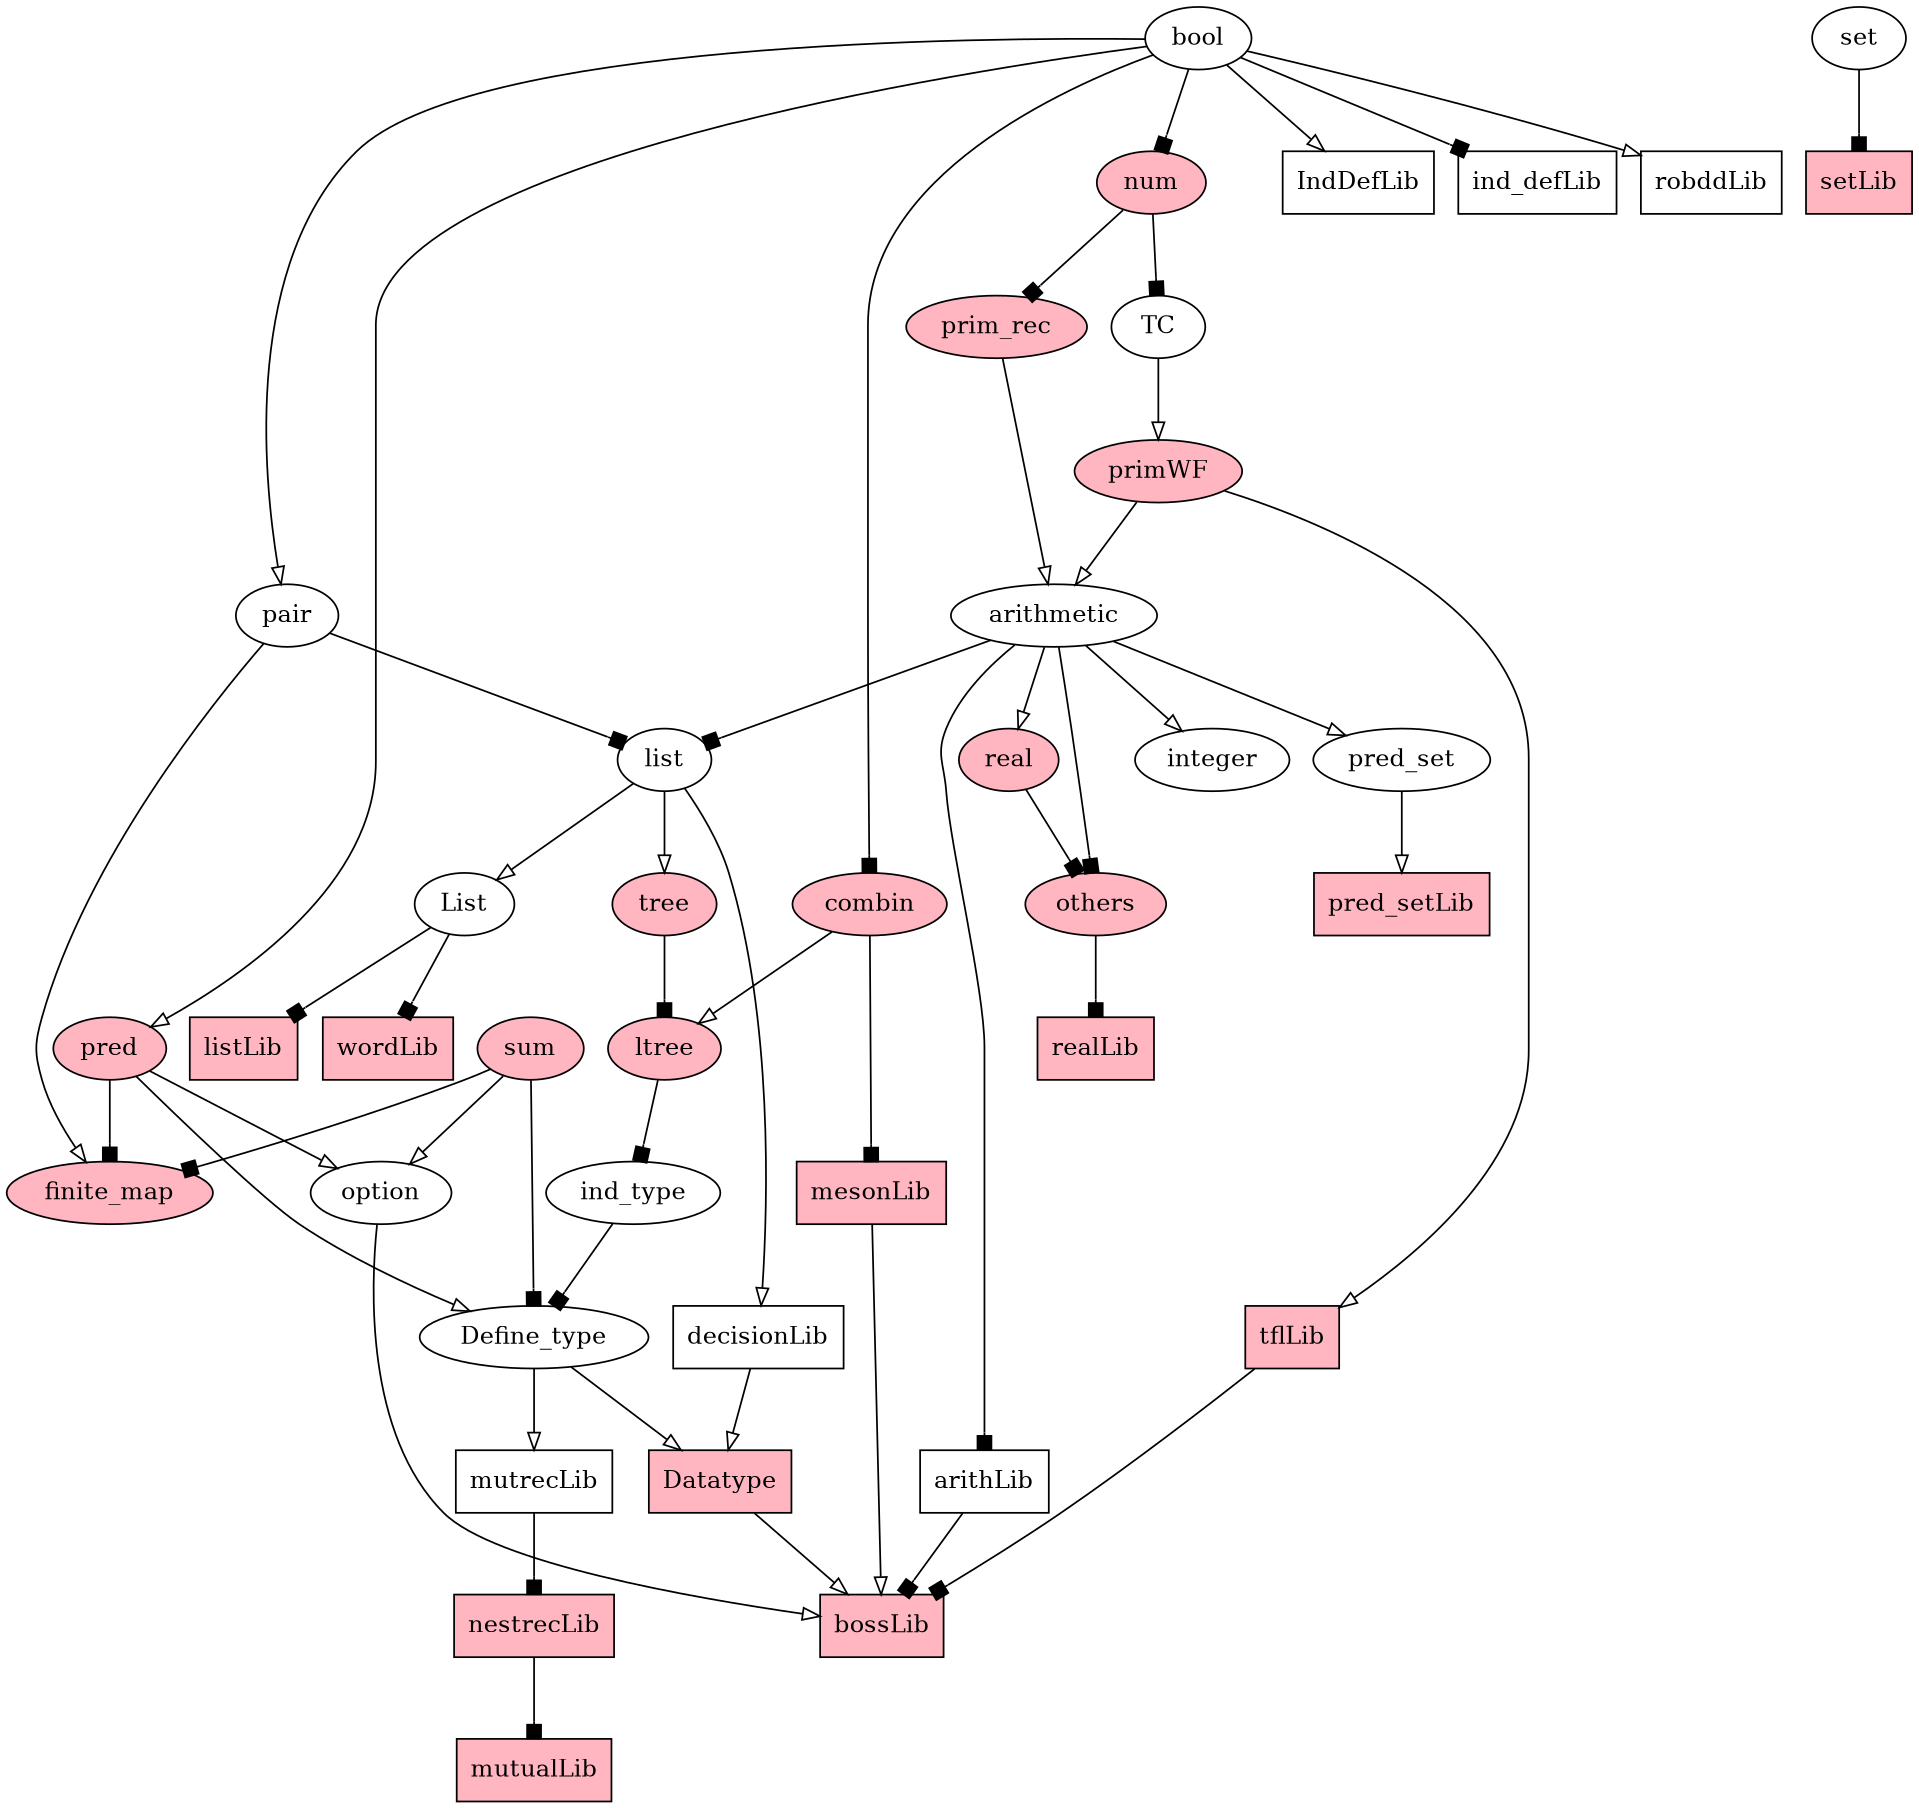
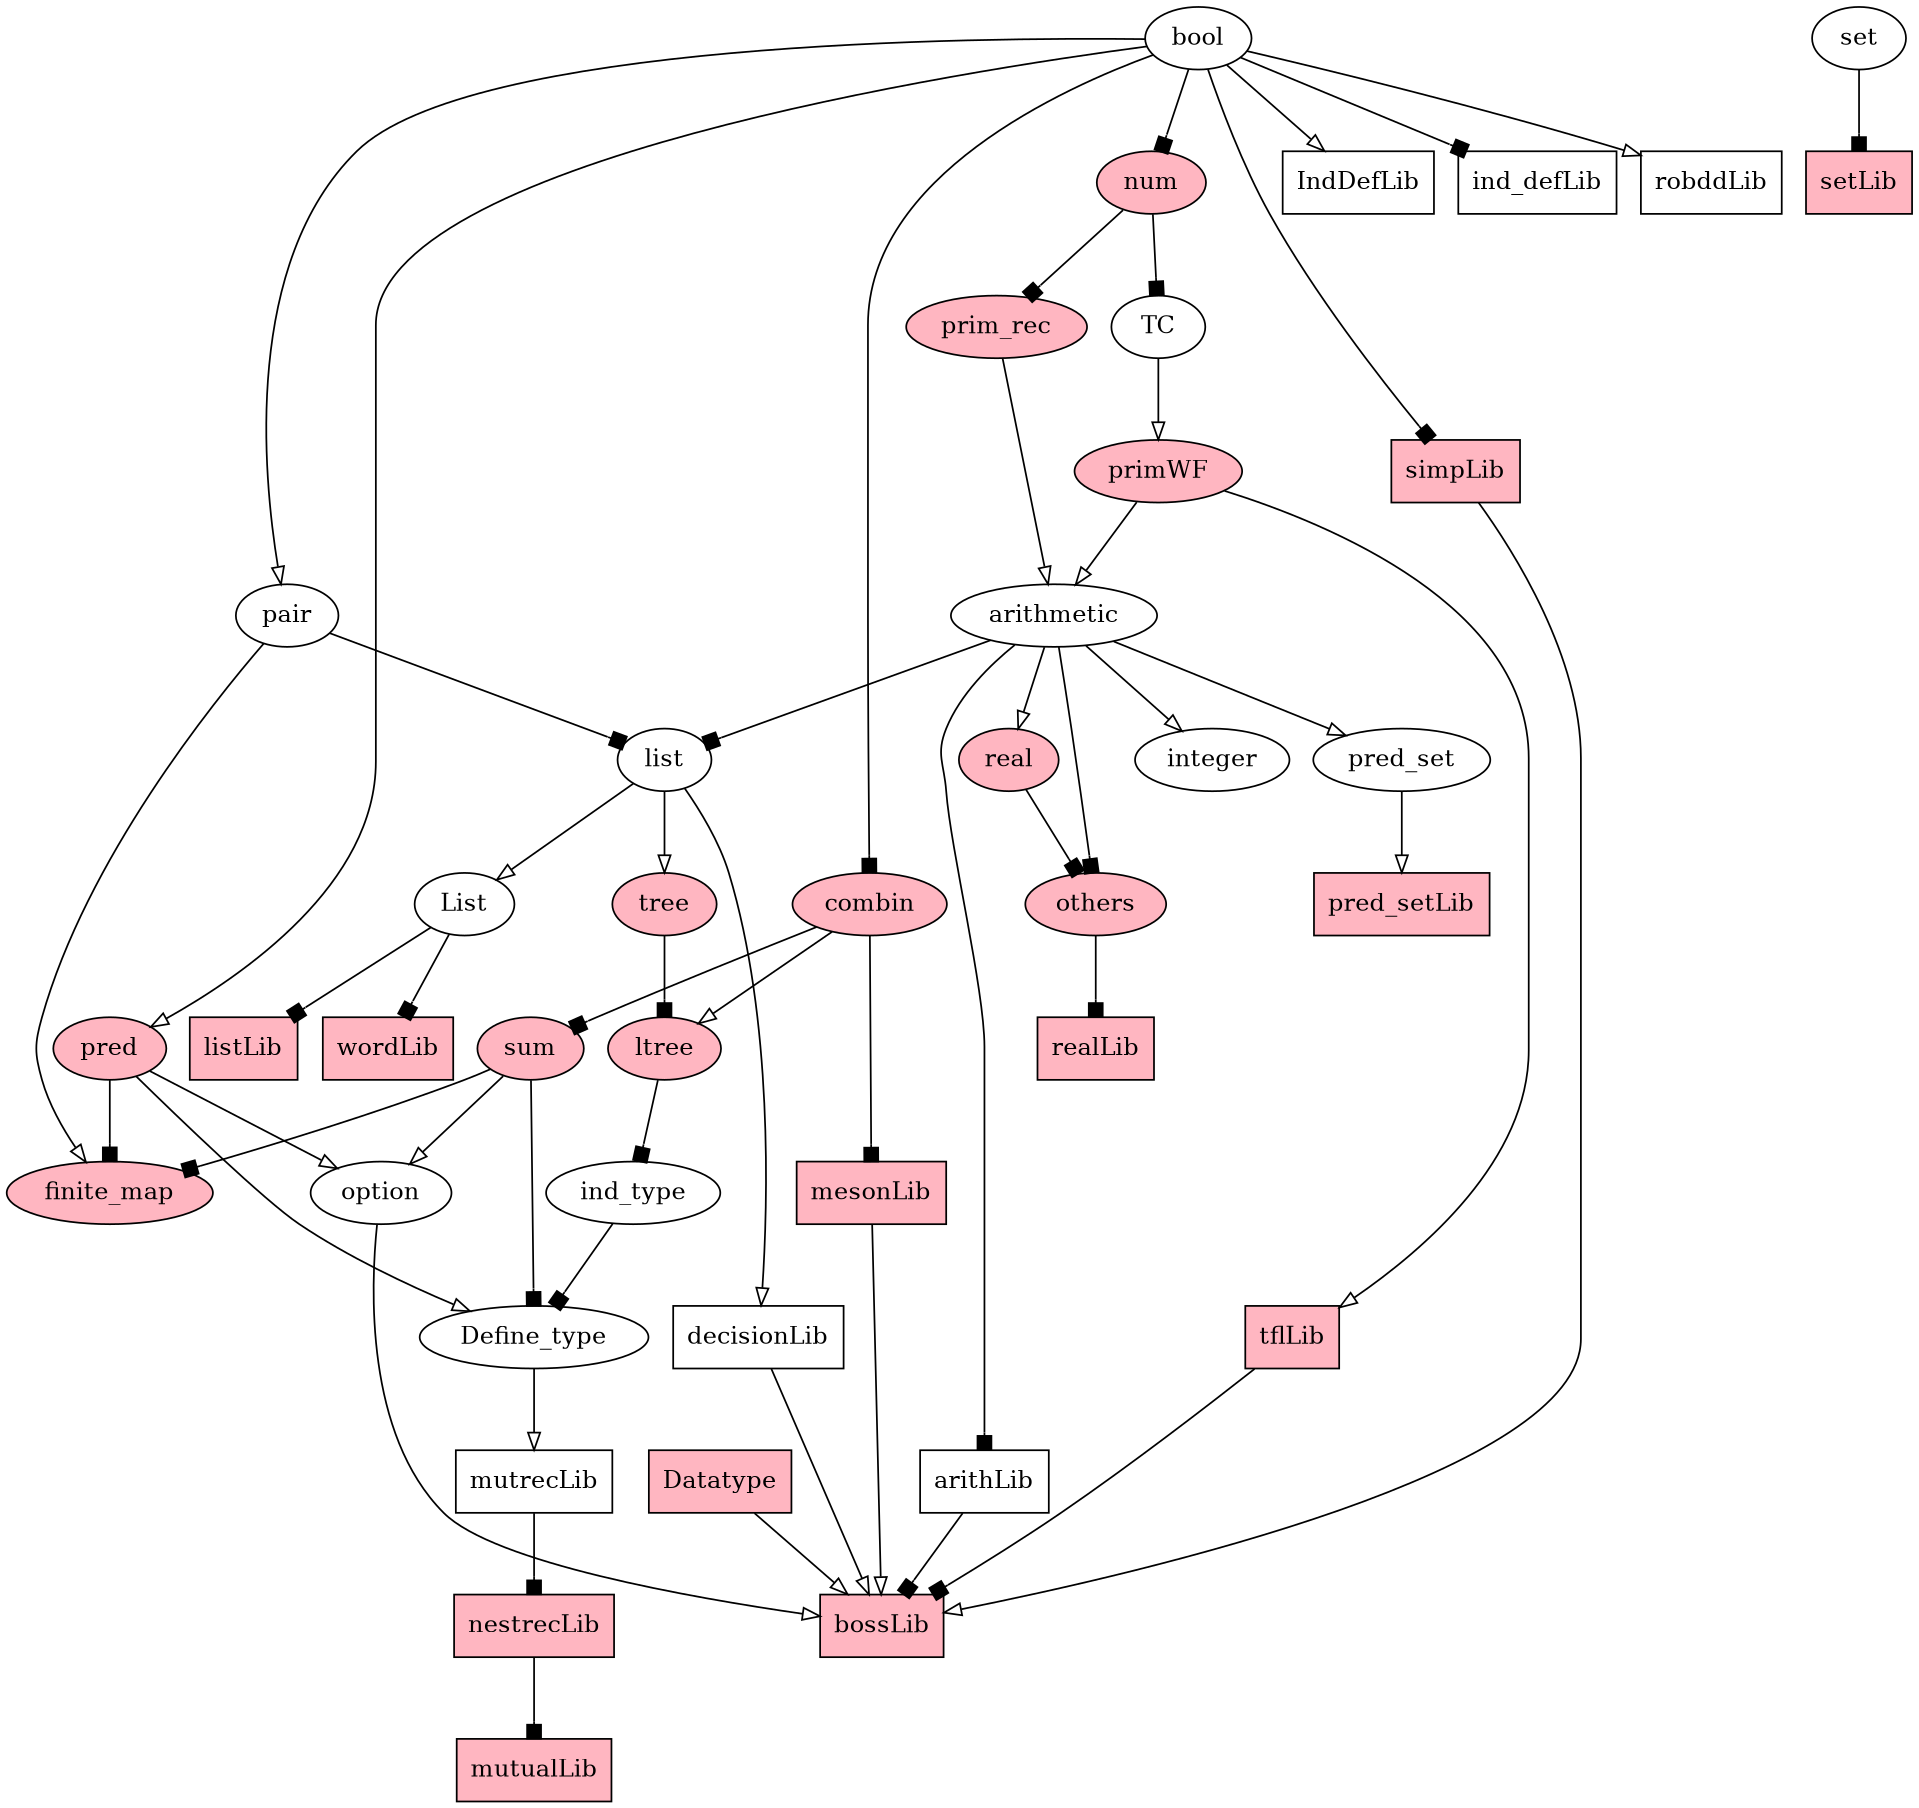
none -> (1456, 471)
none -> (702, 973)
(742, 1401) -> (817, 1474)
(619, 1403) -> none
